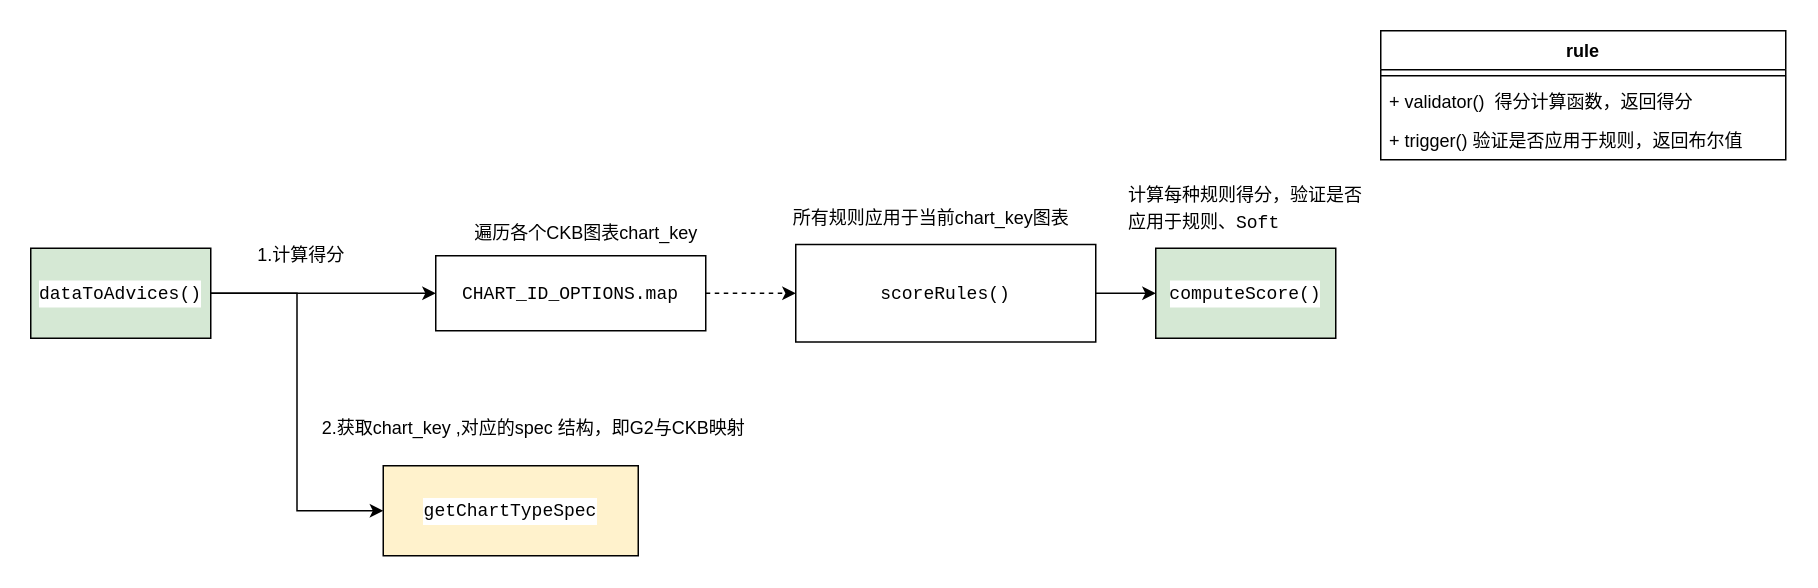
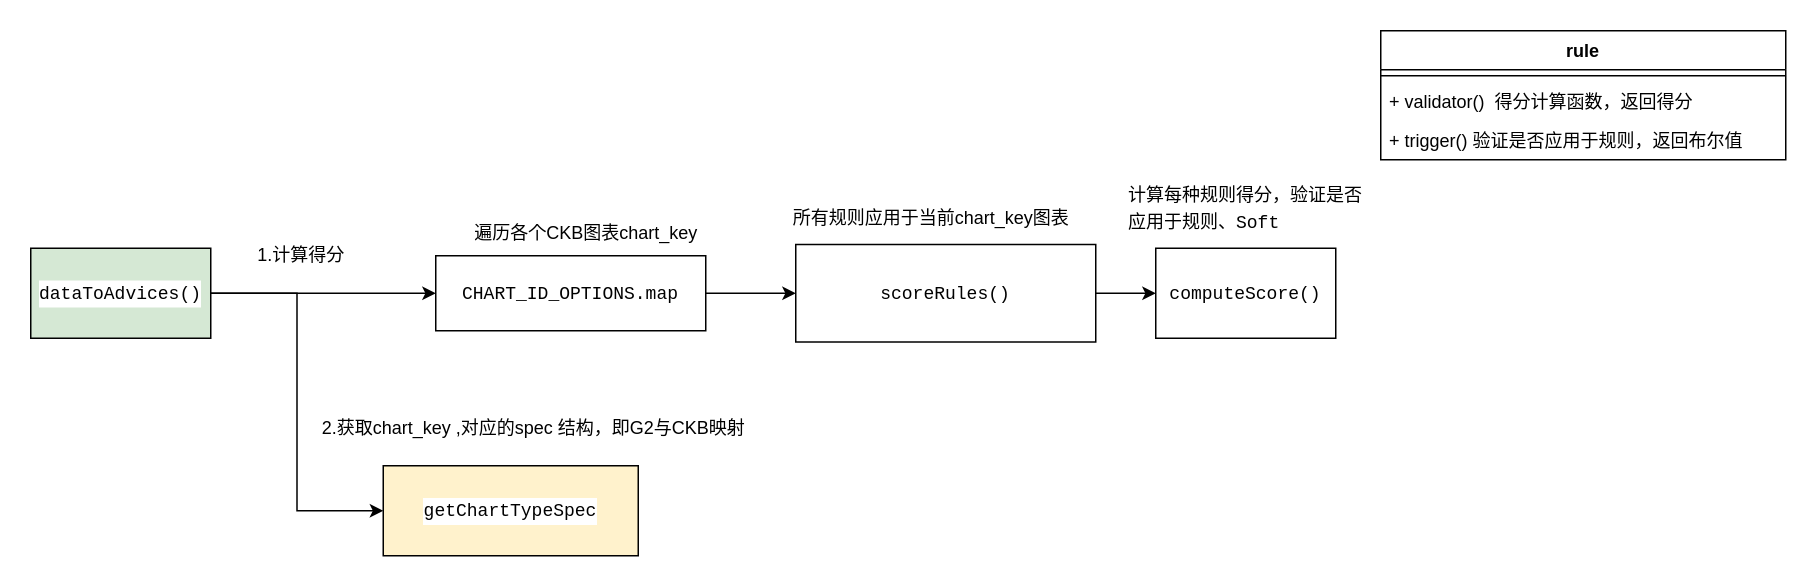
(747, 293) -> (747, 293)
(1246, 293) -> (1246, 293)
